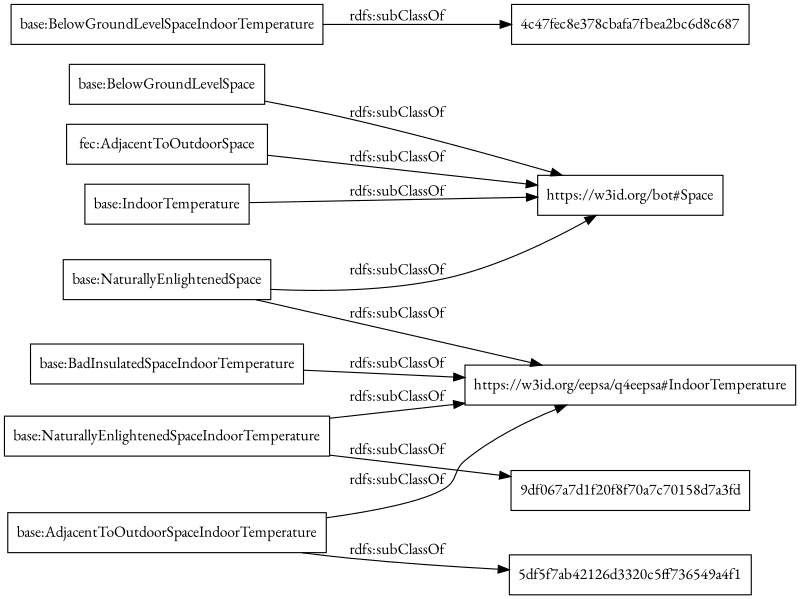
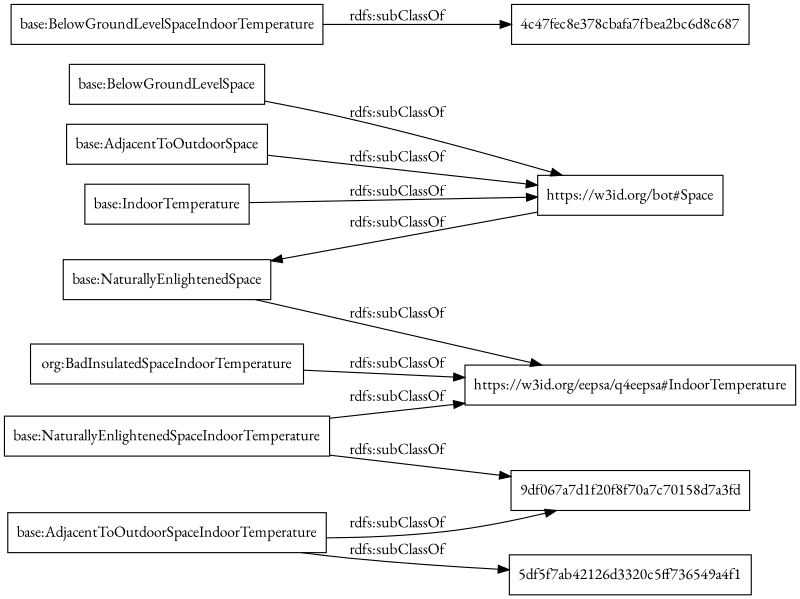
(167, 144) -> (167, 144)
(434, 281) -> (410, 235)
(167, 364) -> (167, 364)
(451, 483) -> (437, 532)
